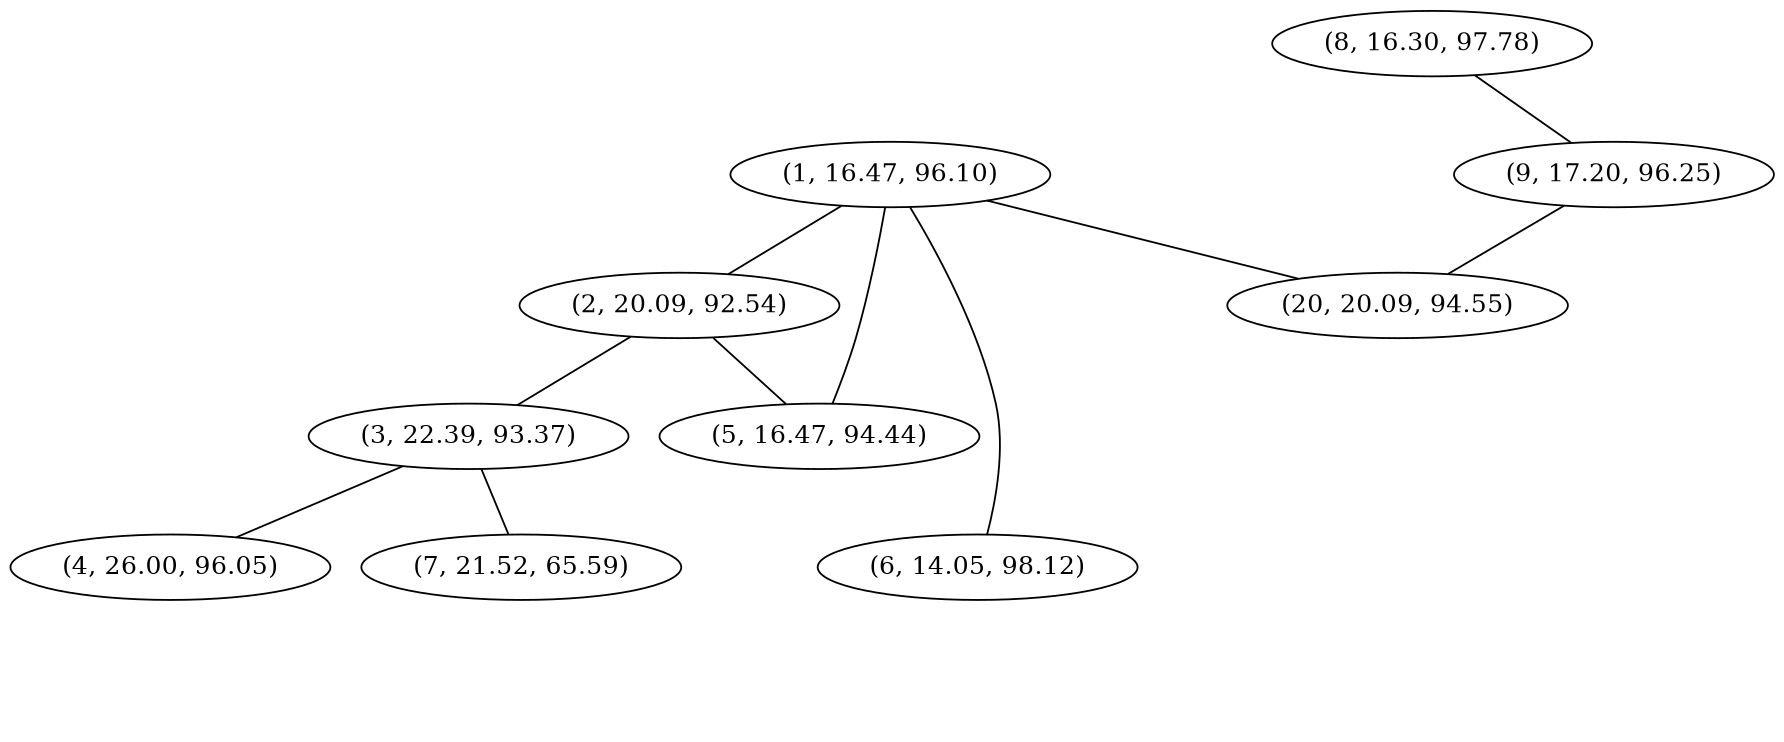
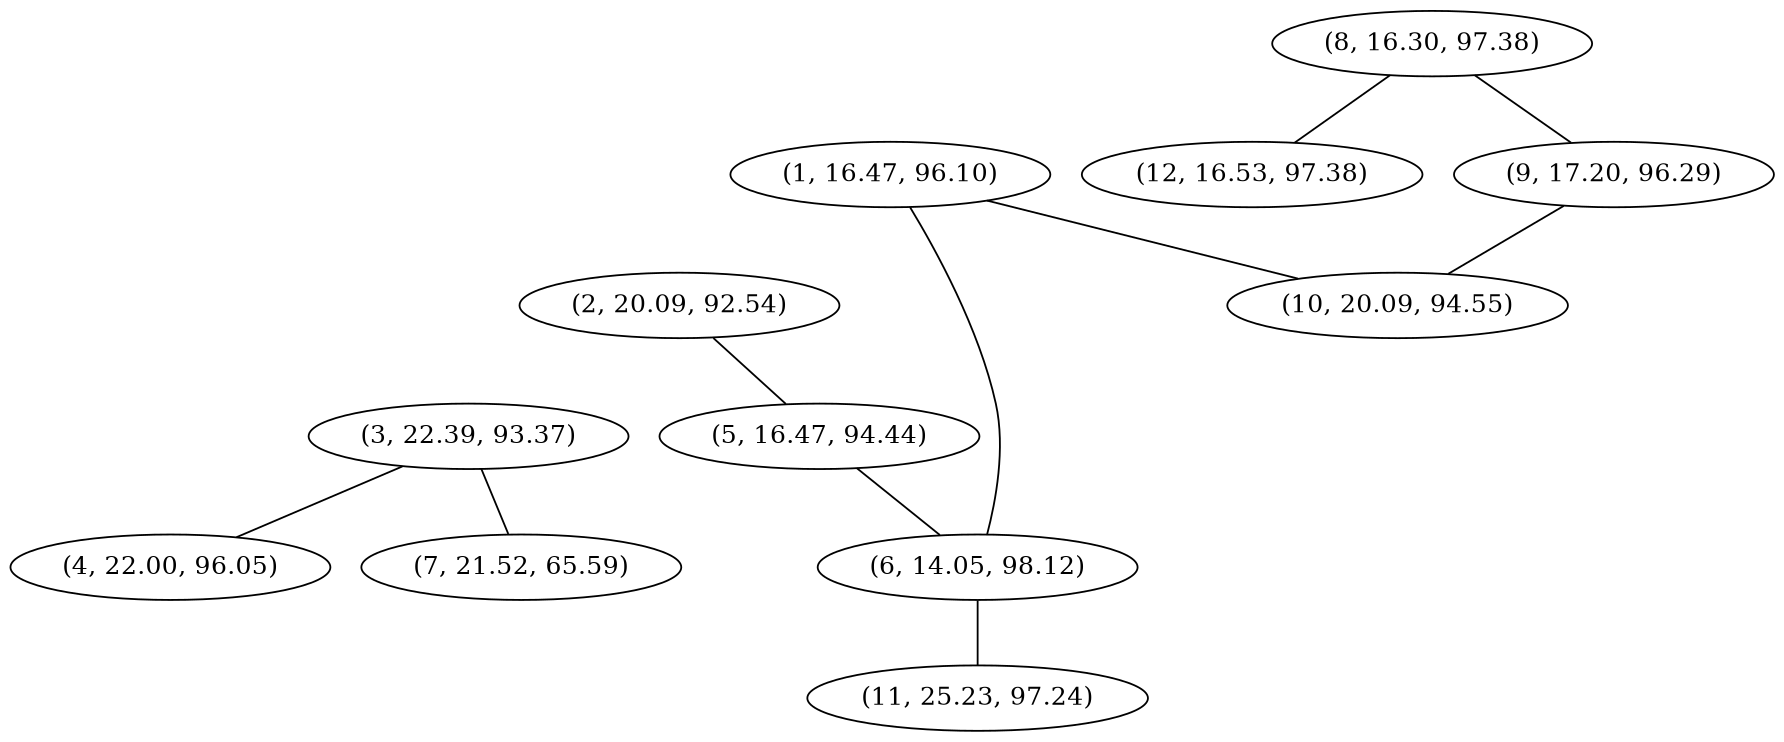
(1432, 44) -> (1432, 44)
none -> (1252, 175)
(1614, 175) -> (1614, 175)
(785, 240) -> none
(1398, 305) -> (1398, 305)
(864, 307) -> (898, 502)
(574, 371) -> none
(170, 567) -> (170, 567)
none -> (978, 698)
